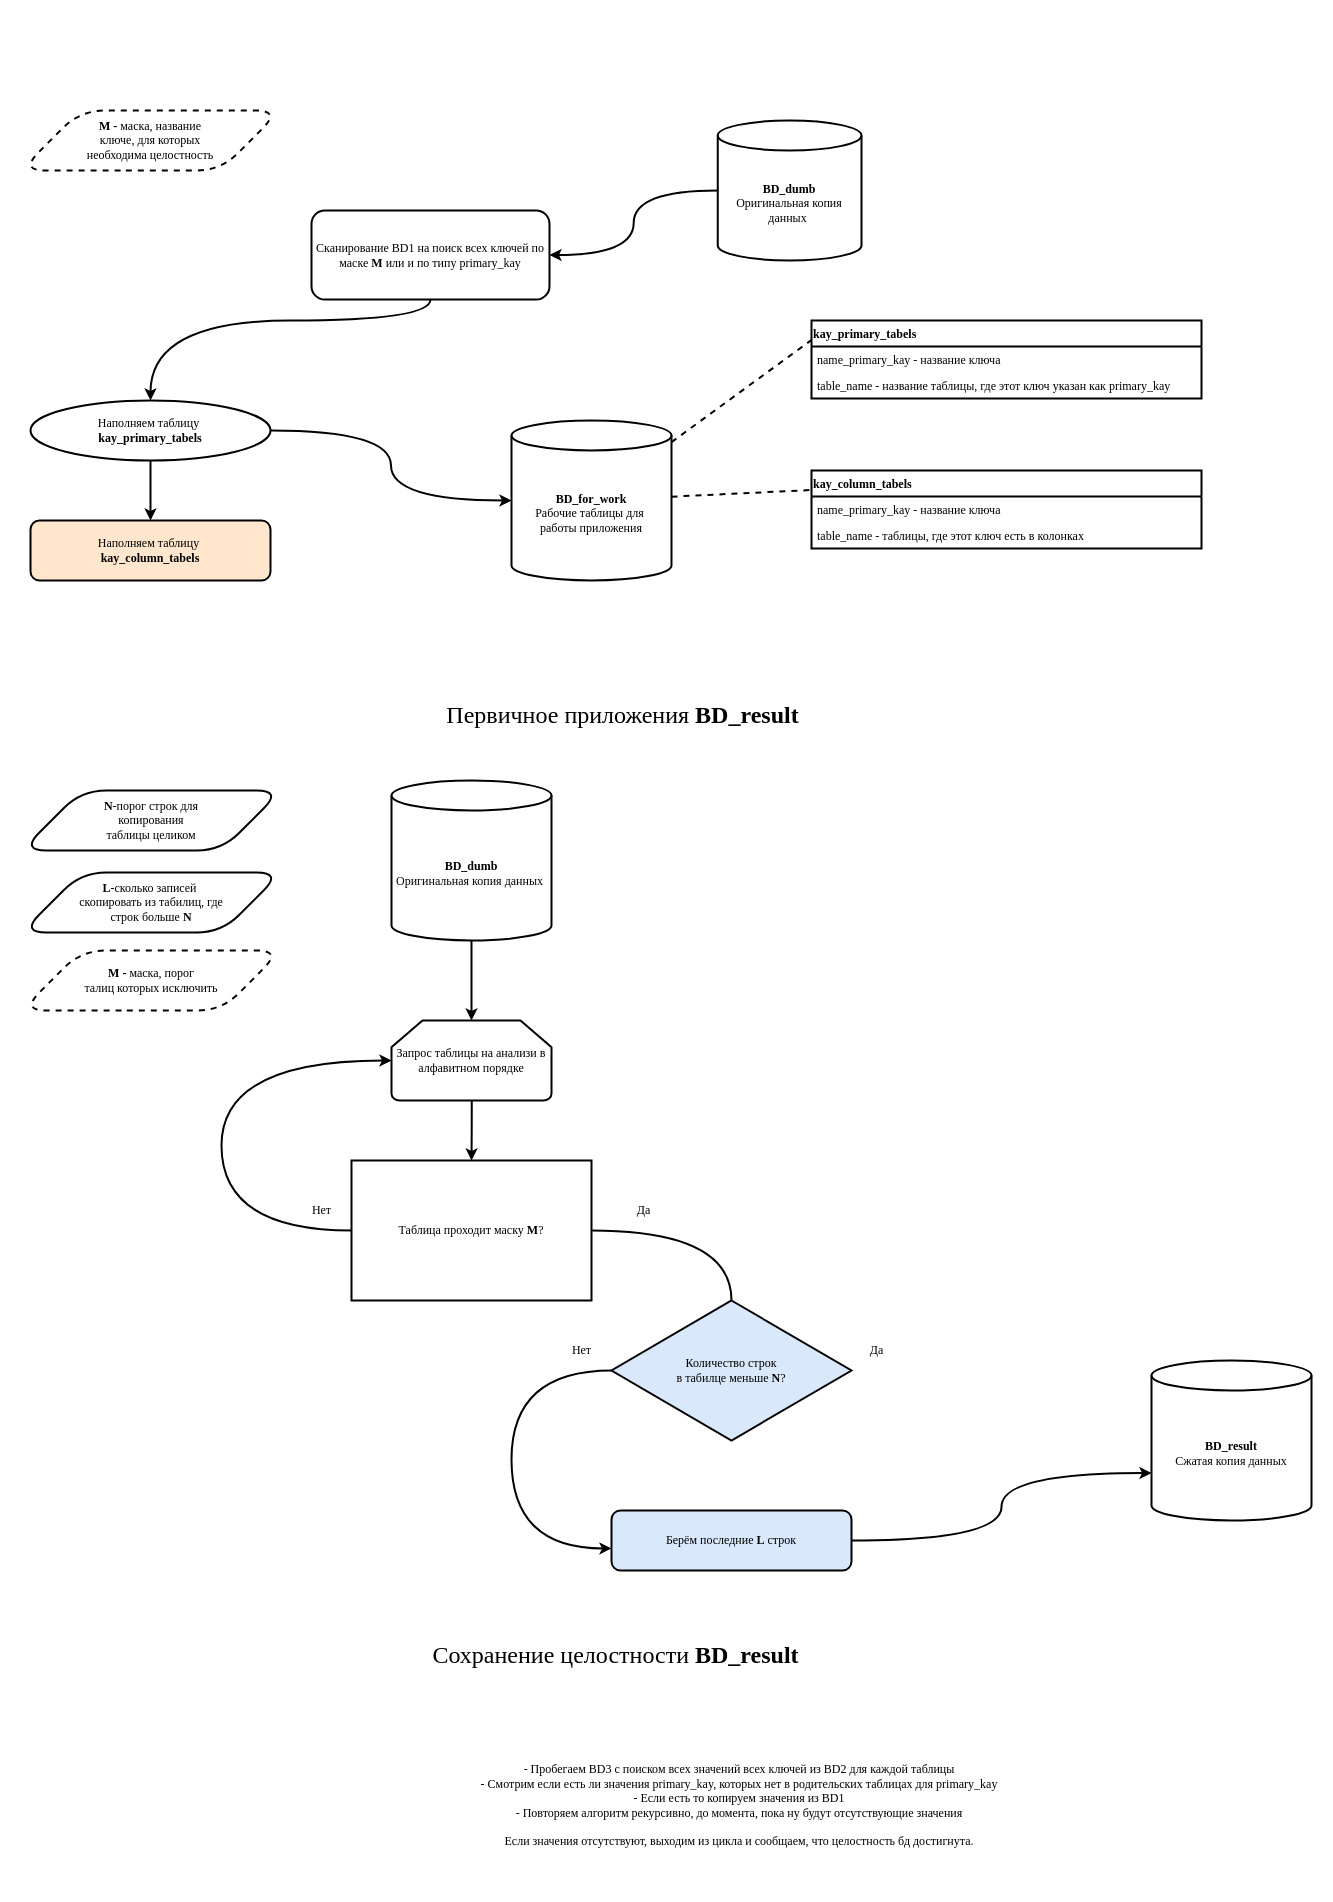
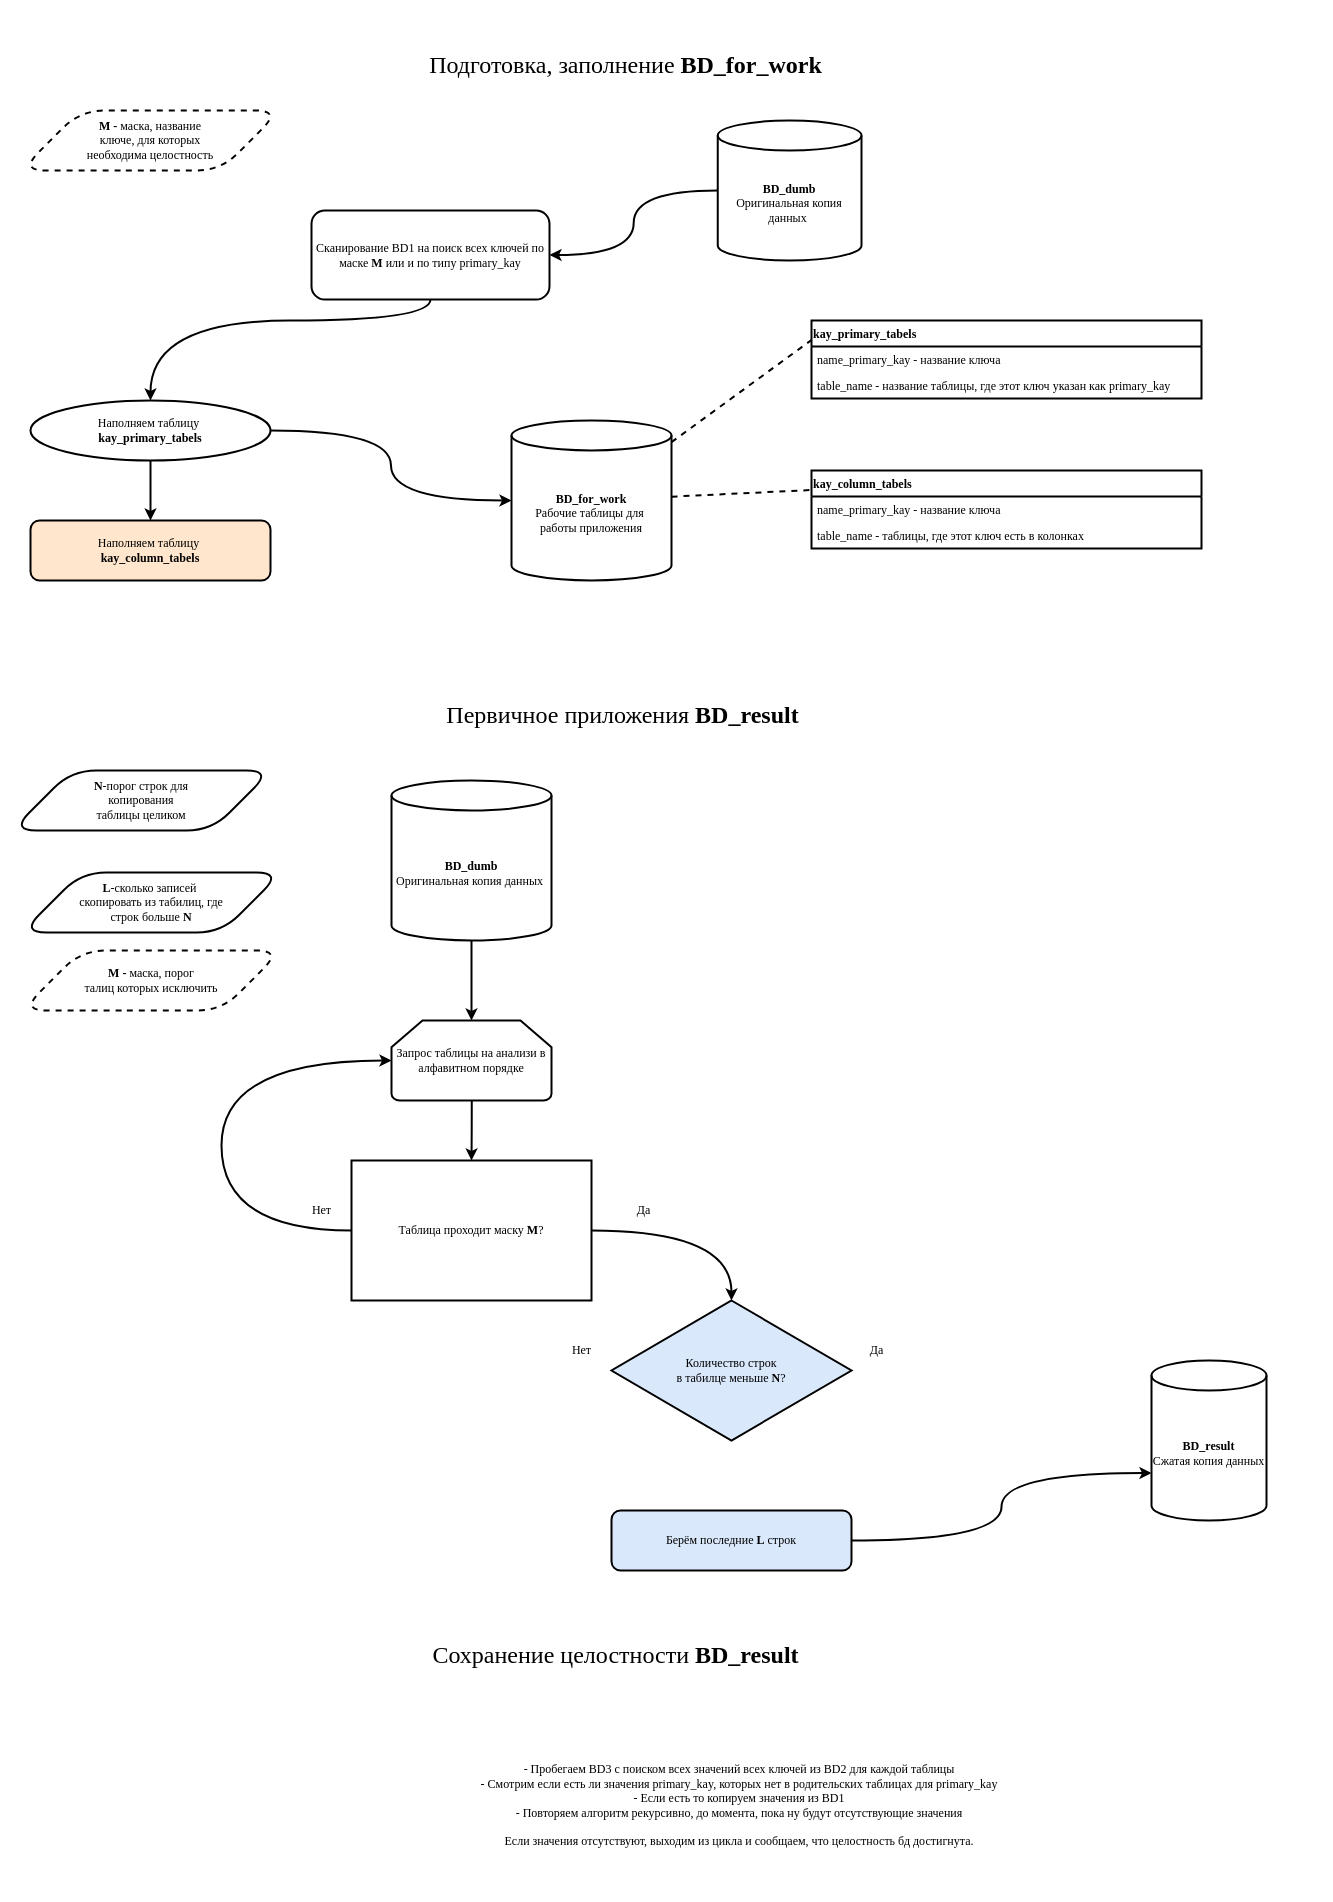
none -> (625, 66)
(152, 821) -> (142, 801)
(703, 1252) -> (701, 1248)
(1232, 1441) -> (1209, 1441)
(512, 1455) -> none
